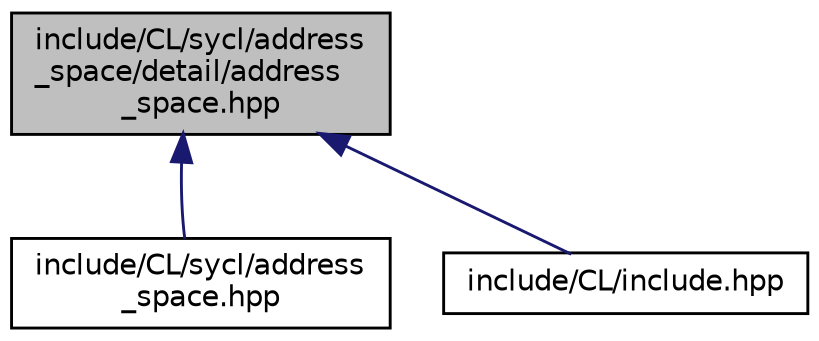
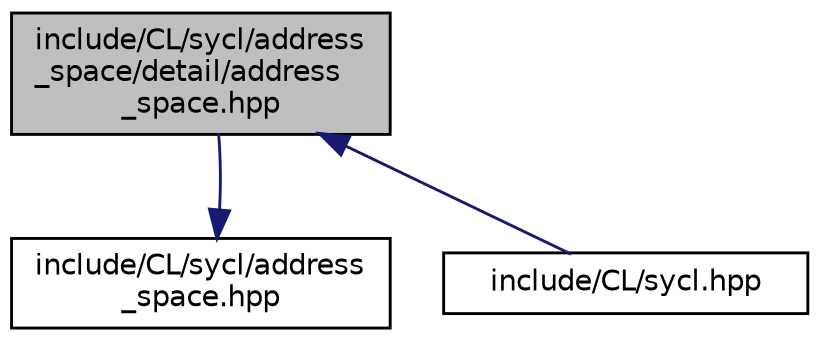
(182, 201) -> (220, 171)
(626, 283) -> (626, 283)
